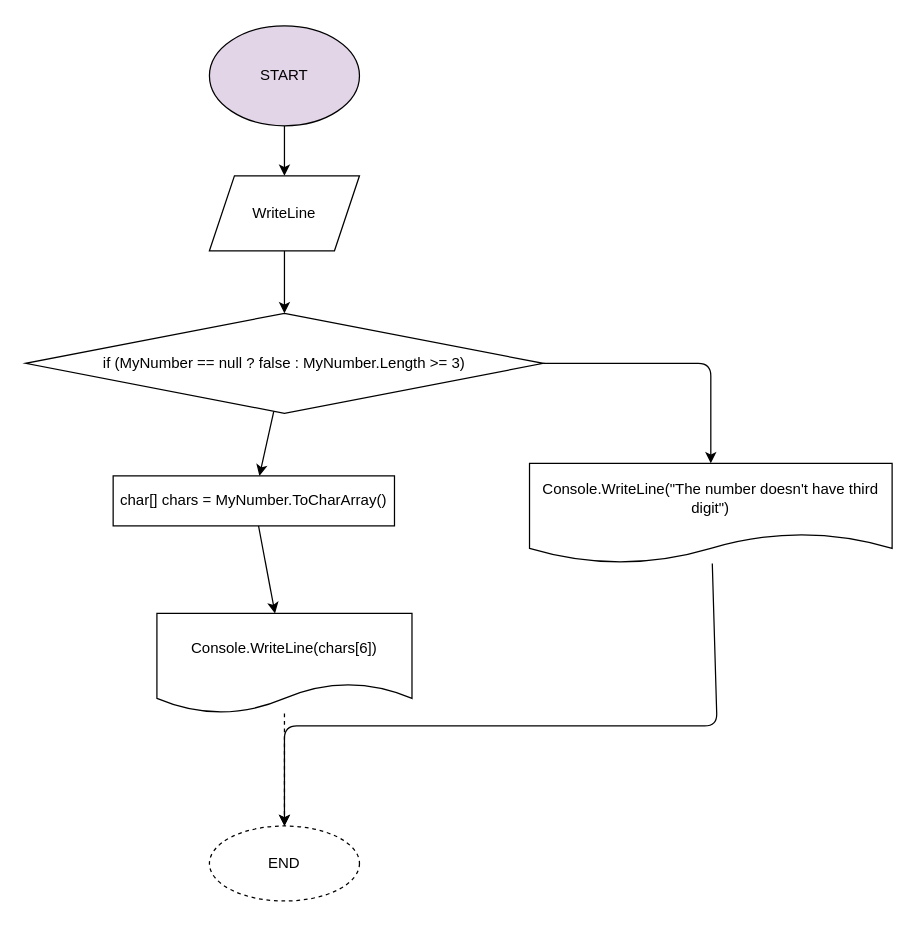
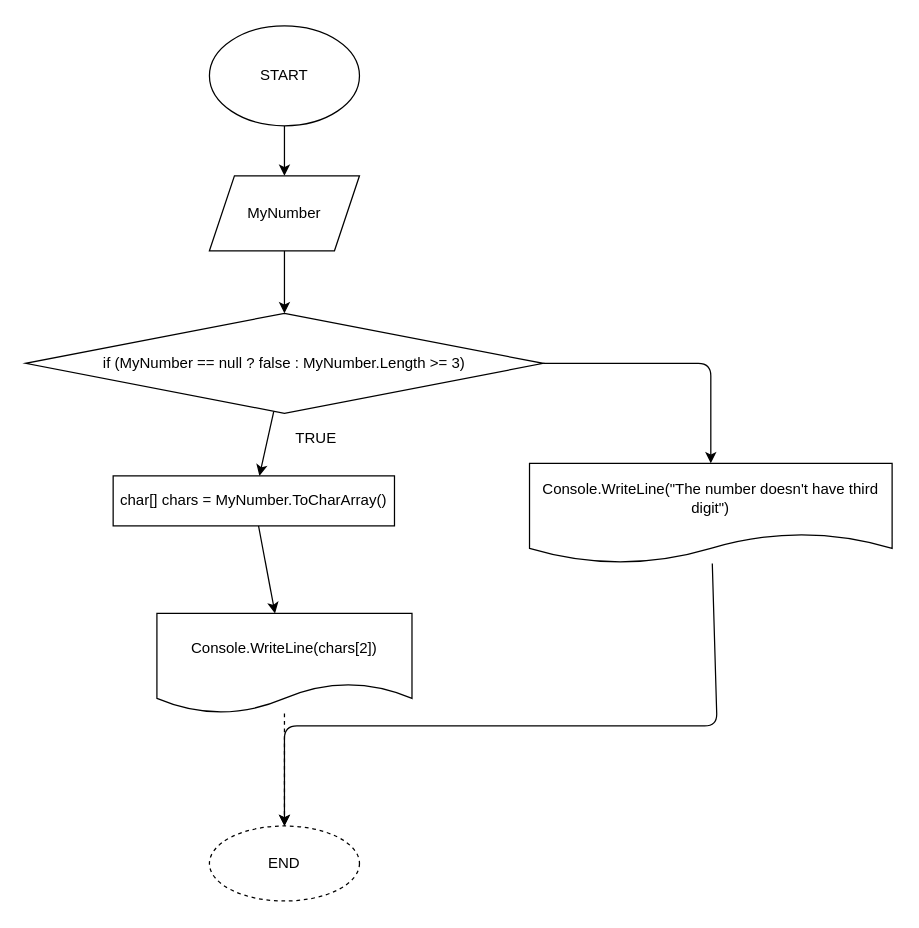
(284, 76) -> (284, 76)
(284, 213) -> (284, 213)
none -> (316, 438)
(284, 648) -> (284, 648)
